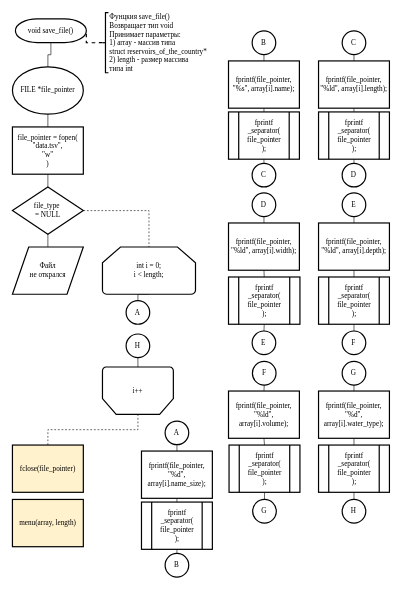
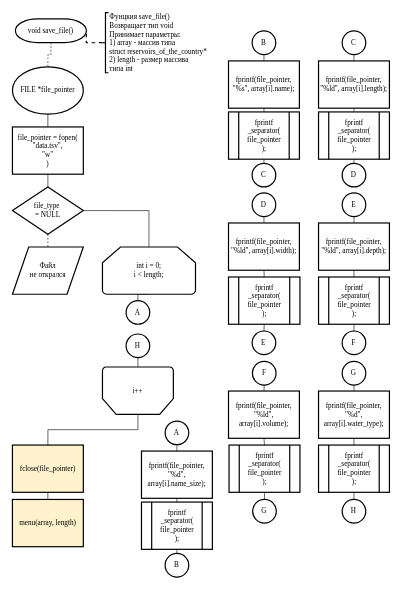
(50, 55) -> (50, 55)
(134, 211) -> (134, 211)
(48, 239) -> (48, 239)
(94, 430) -> (94, 430)
none -> (48, 495)
